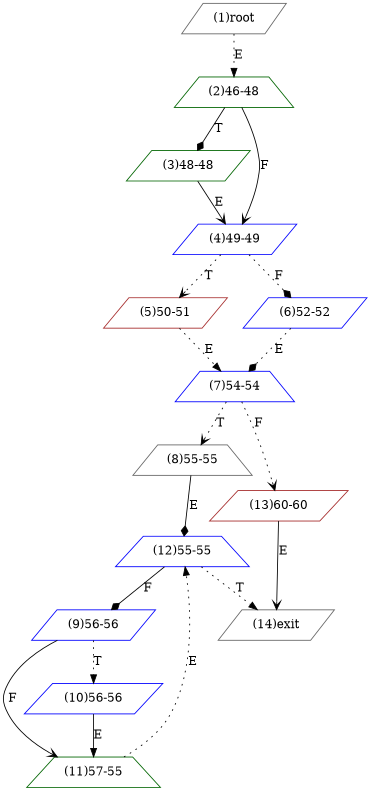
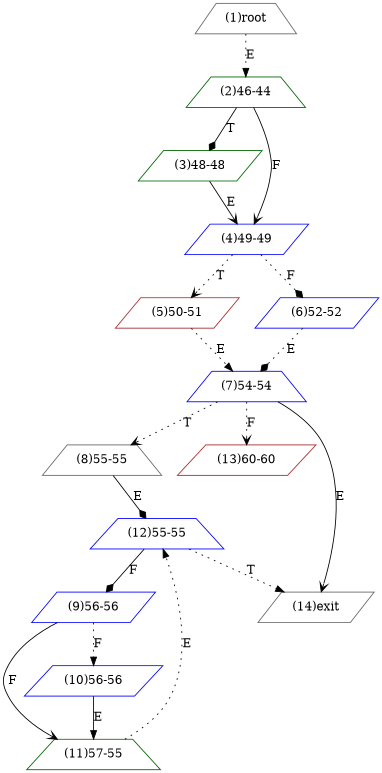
(234, 19) -> (246, 19)
(234, 92) -> (246, 92)
(278, 561) -> (335, 482)
(98, 662) -> (98, 644)
